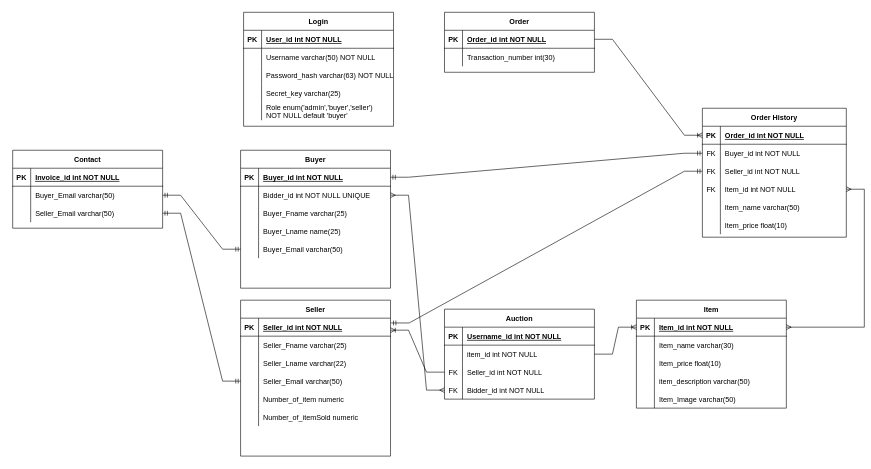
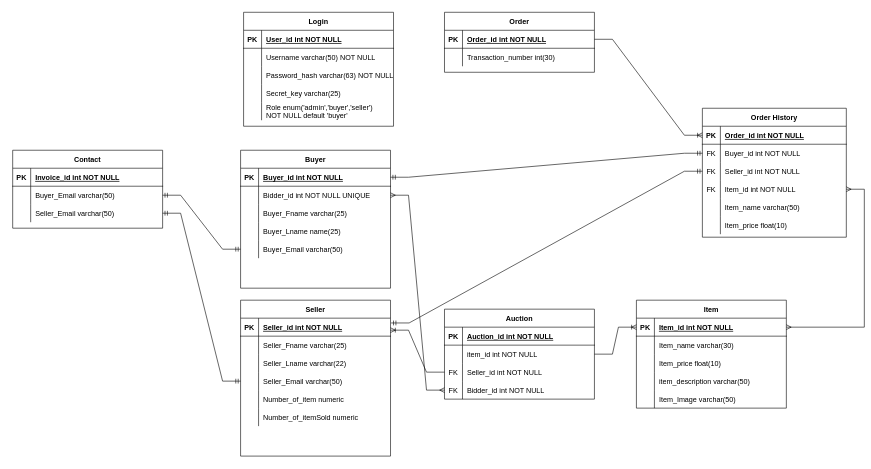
(511, 337) -> (508, 337)
